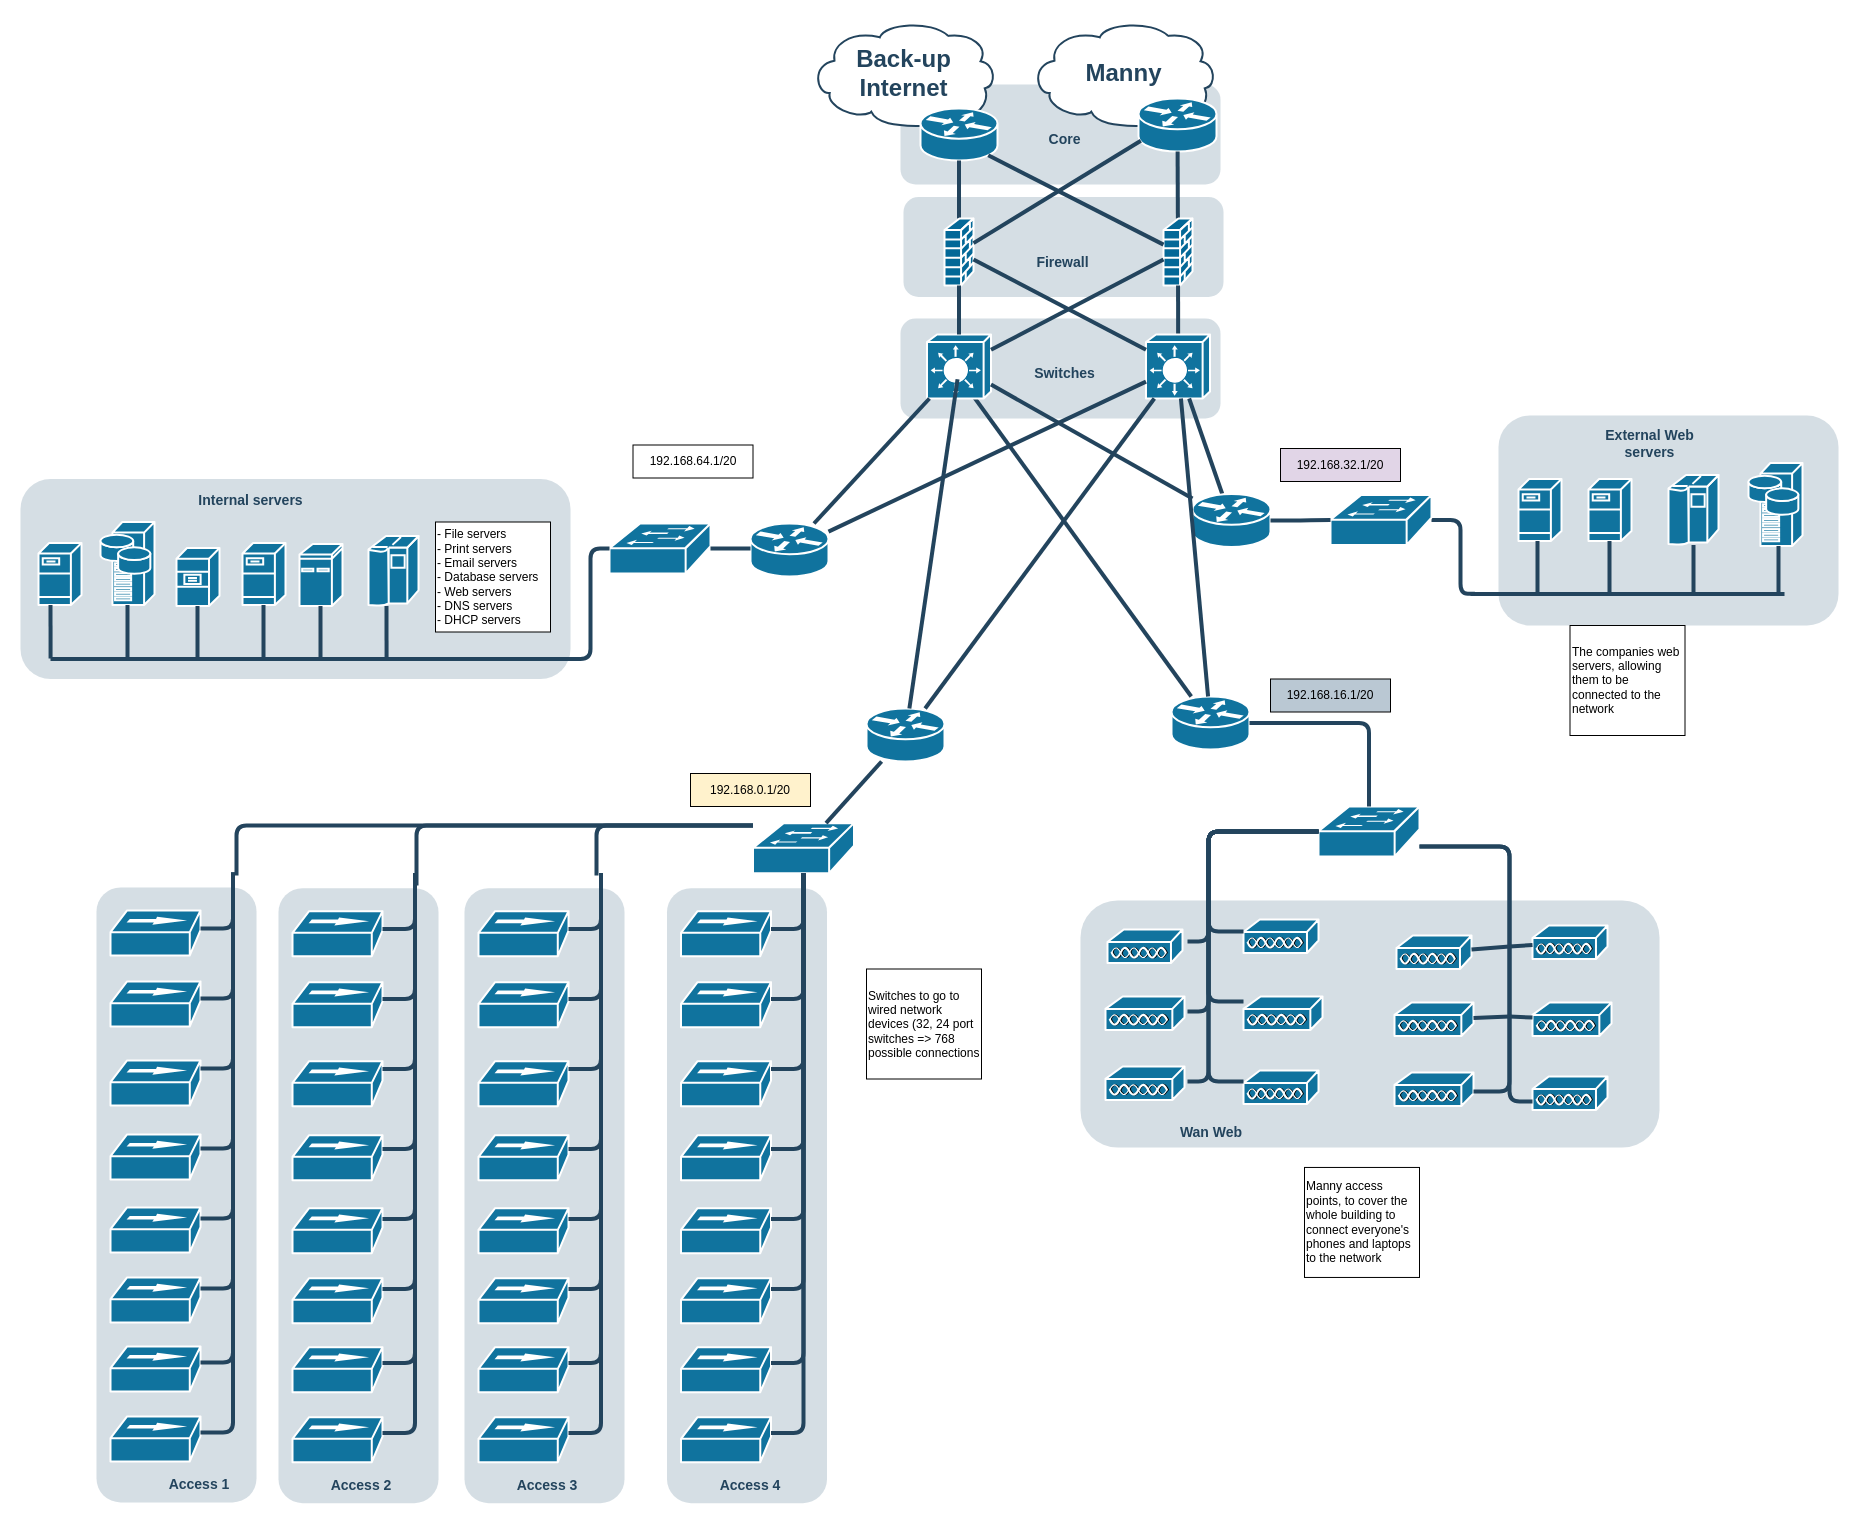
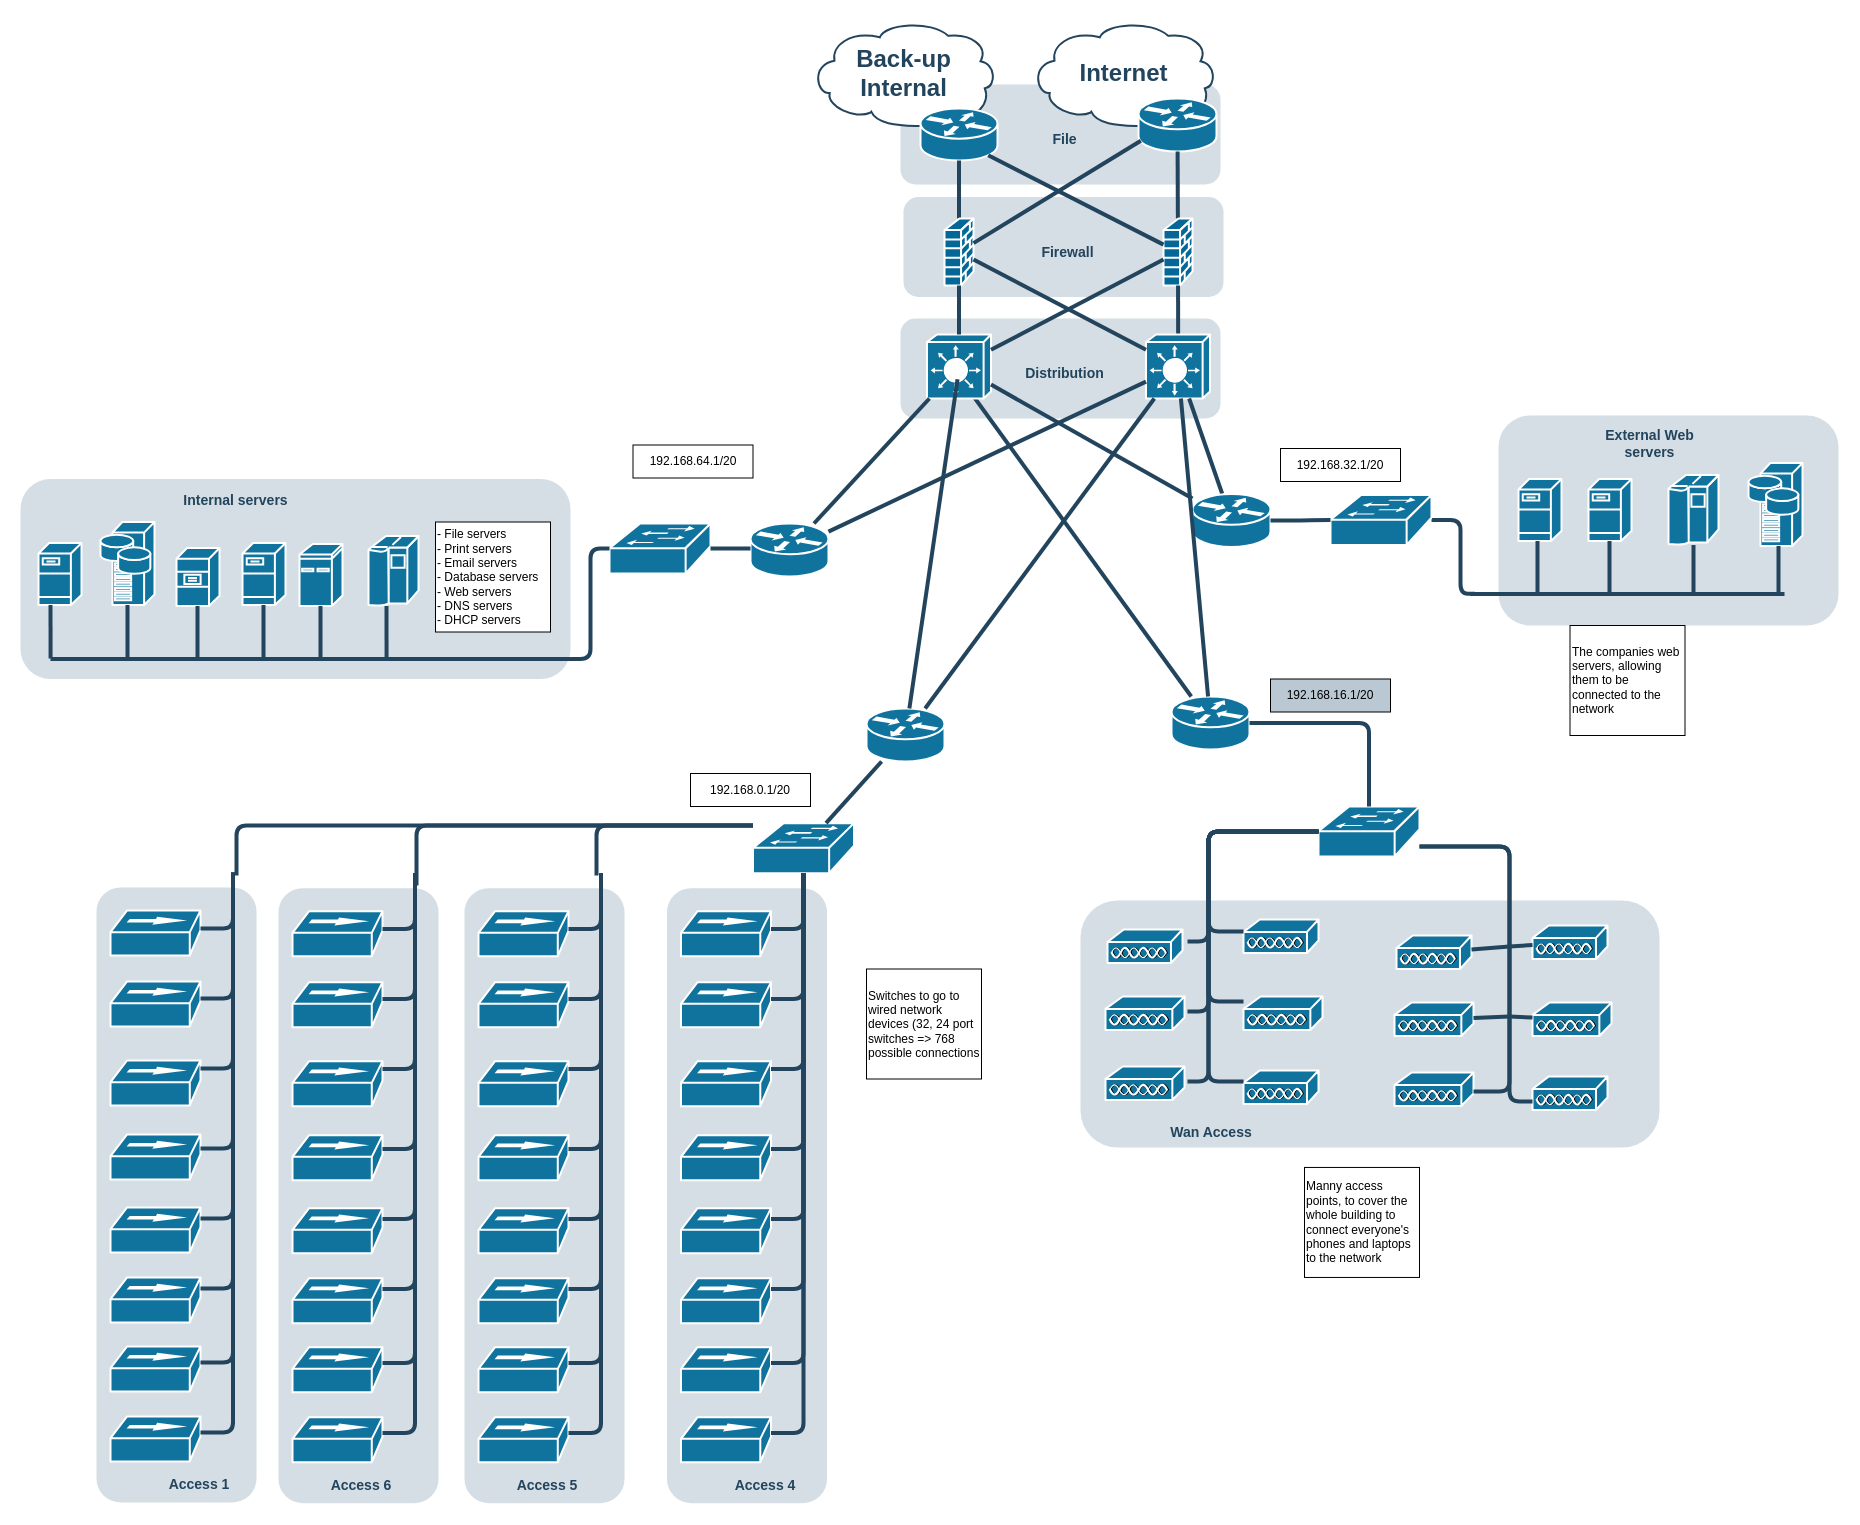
(904, 74) -> (904, 74)
(1124, 74) -> (1124, 74)
(1065, 140) -> (1065, 140)
(1063, 262) -> (1068, 252)
(1065, 374) -> (1065, 374)
(1341, 465) -> (1341, 465)
(251, 501) -> (236, 501)
(751, 790) -> (751, 790)
(1212, 1133) -> (1212, 1133)
(750, 1485) -> (765, 1485)
(362, 1486) -> (362, 1486)
(548, 1486) -> (548, 1486)
